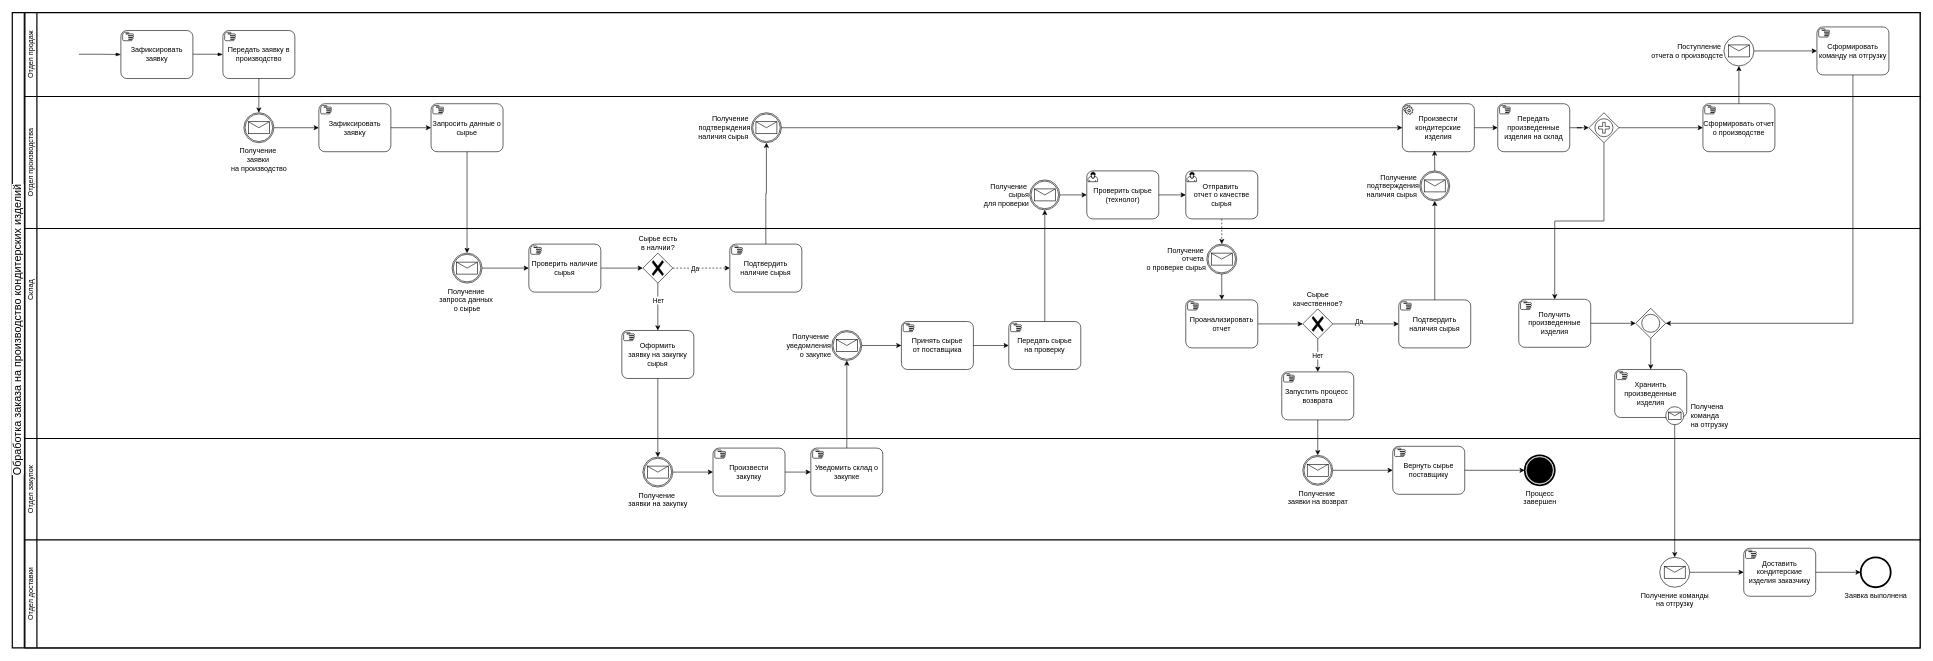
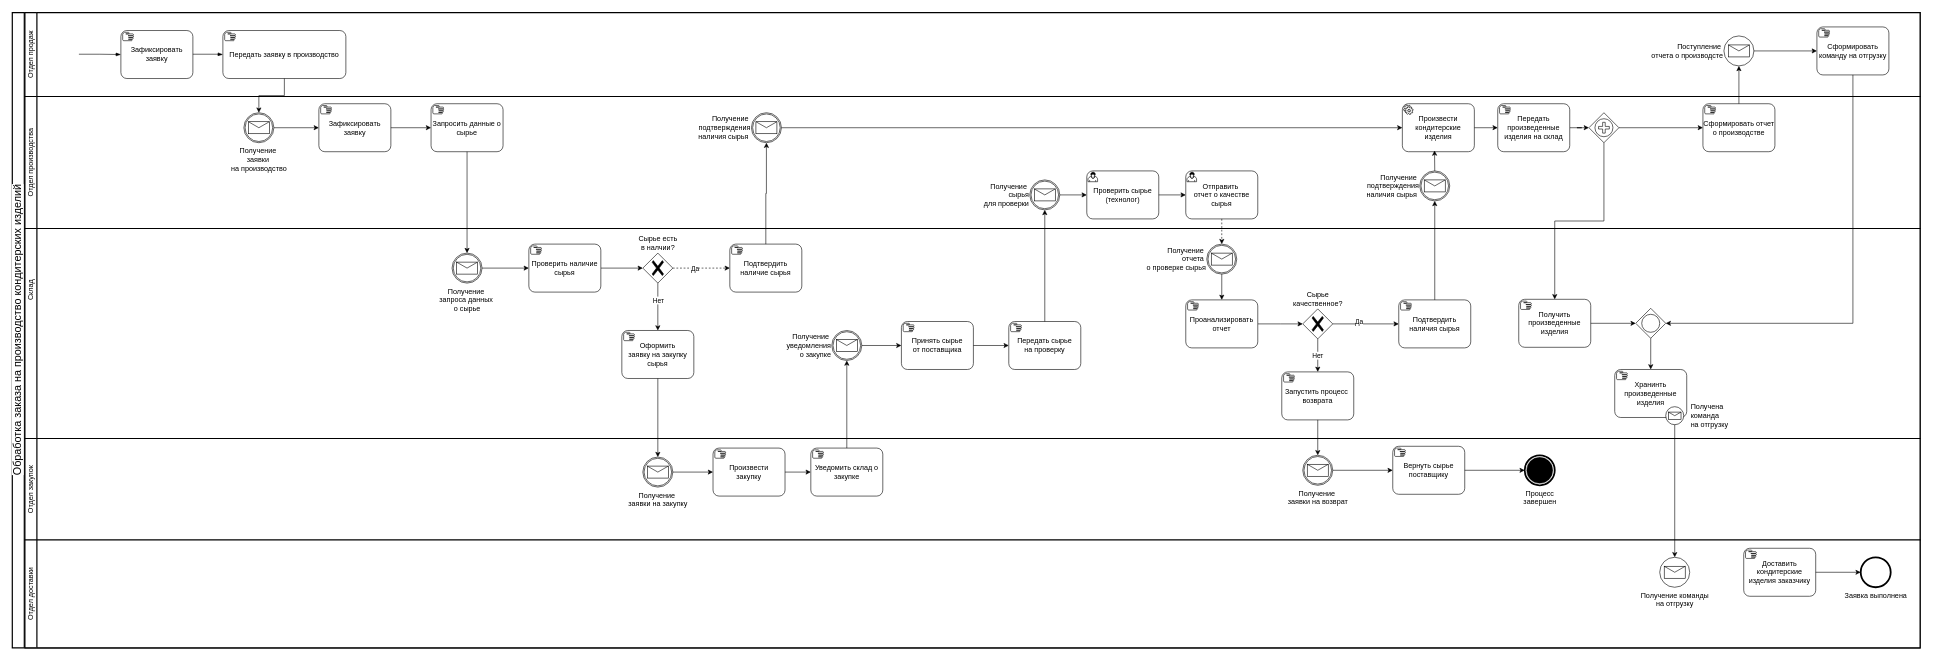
(259, 54) -> (284, 54)
(1738, 572) -> none
